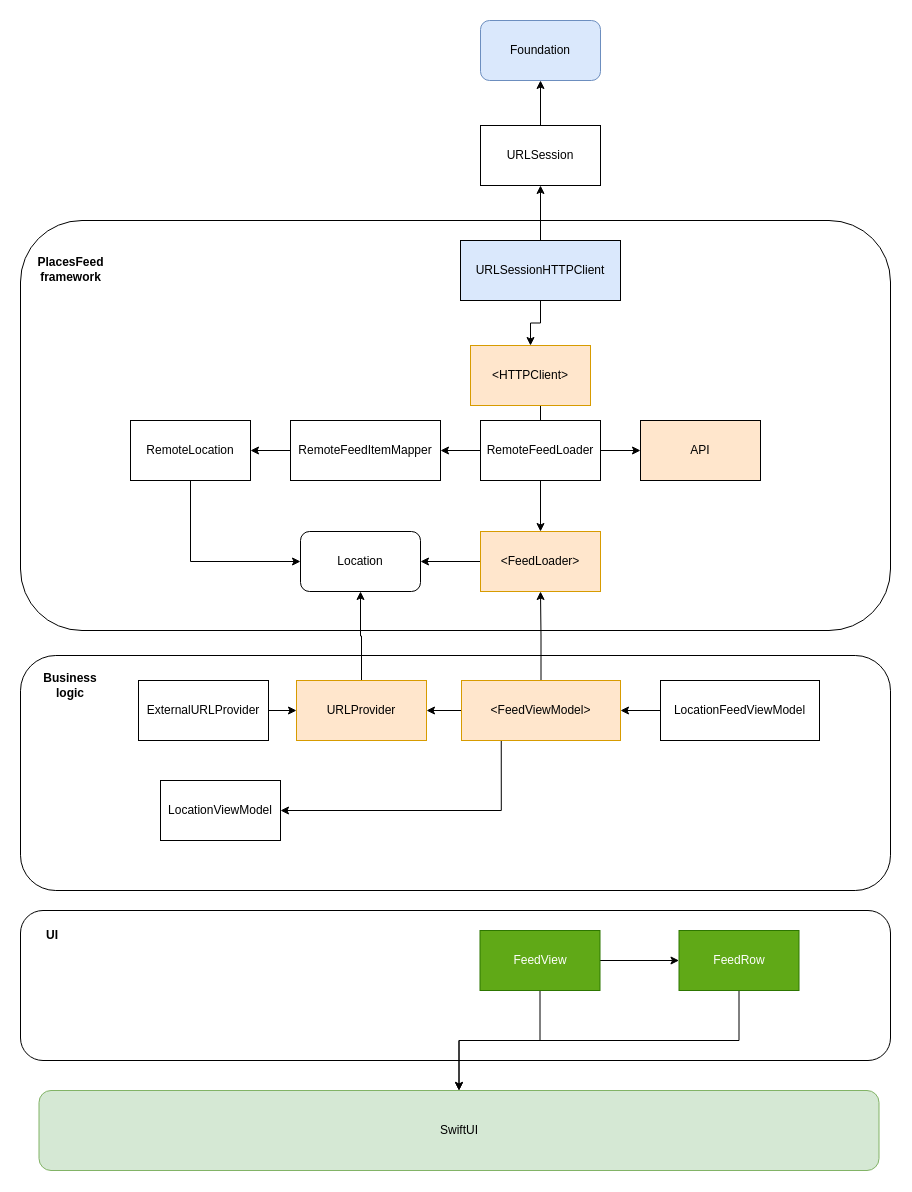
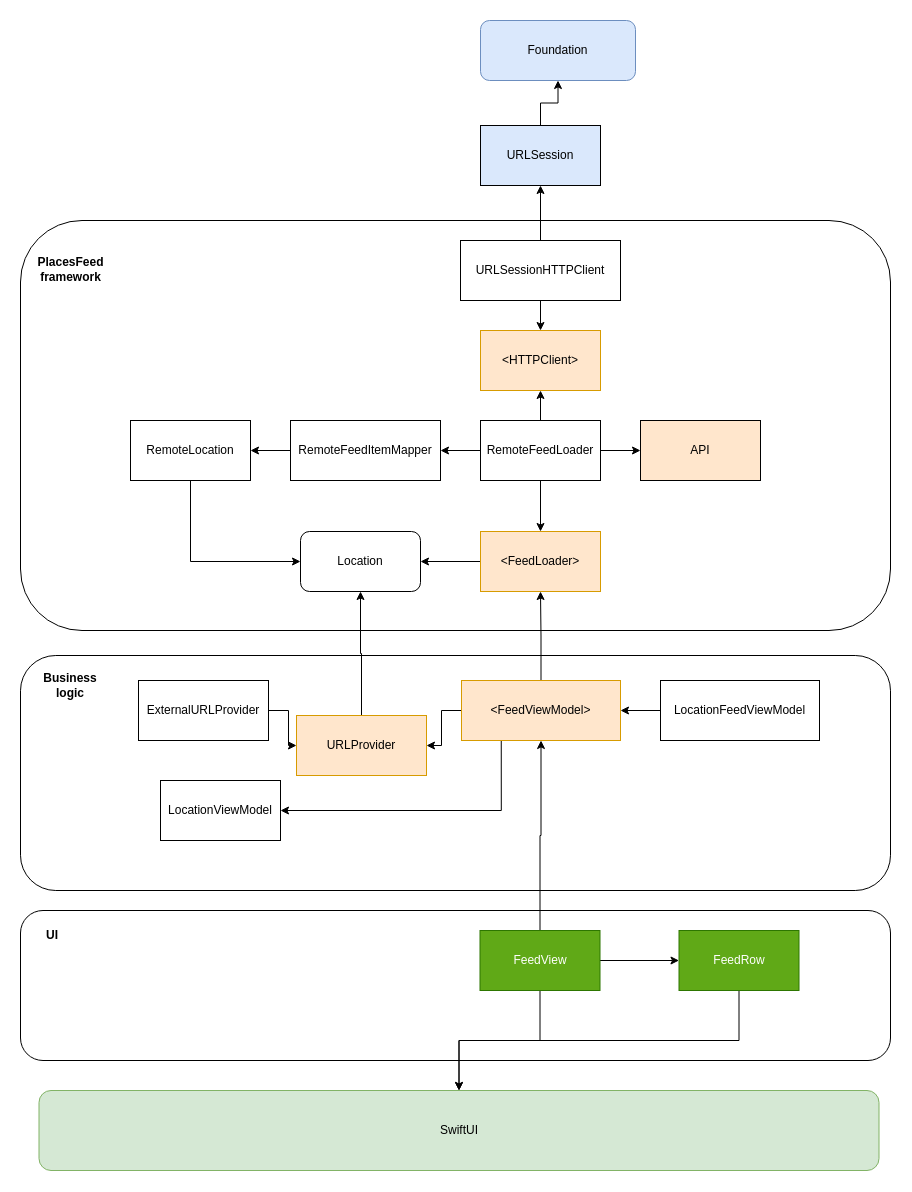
(541, 51) -> (558, 51)
(541, 156) -> (541, 156)
(541, 271) -> (541, 271)
(531, 376) -> (541, 361)
(362, 711) -> (362, 746)
none -> (540, 839)
